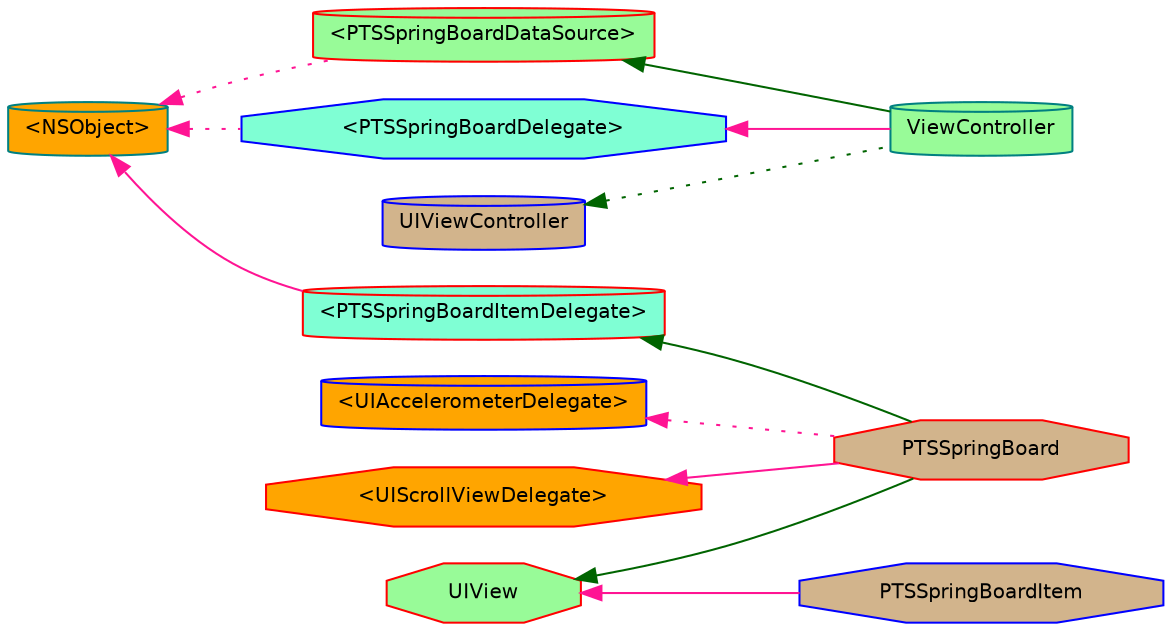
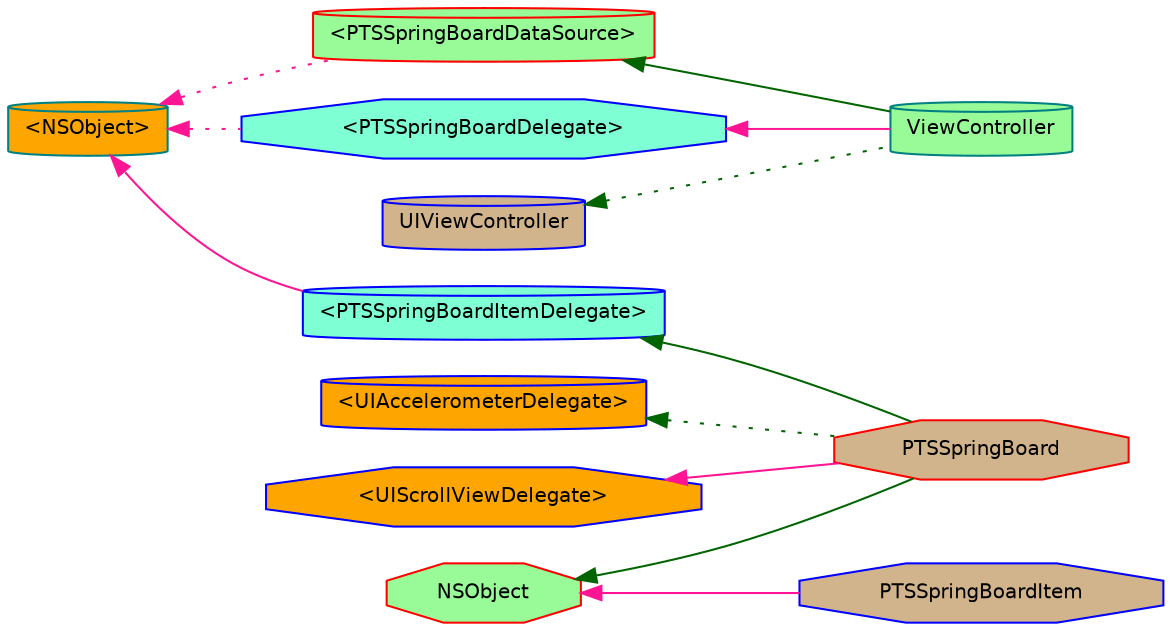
(484, 313) -> (484, 313)
(753, 428) -> (753, 428)
(484, 497) -> (484, 497)
(484, 593) -> (484, 593)
